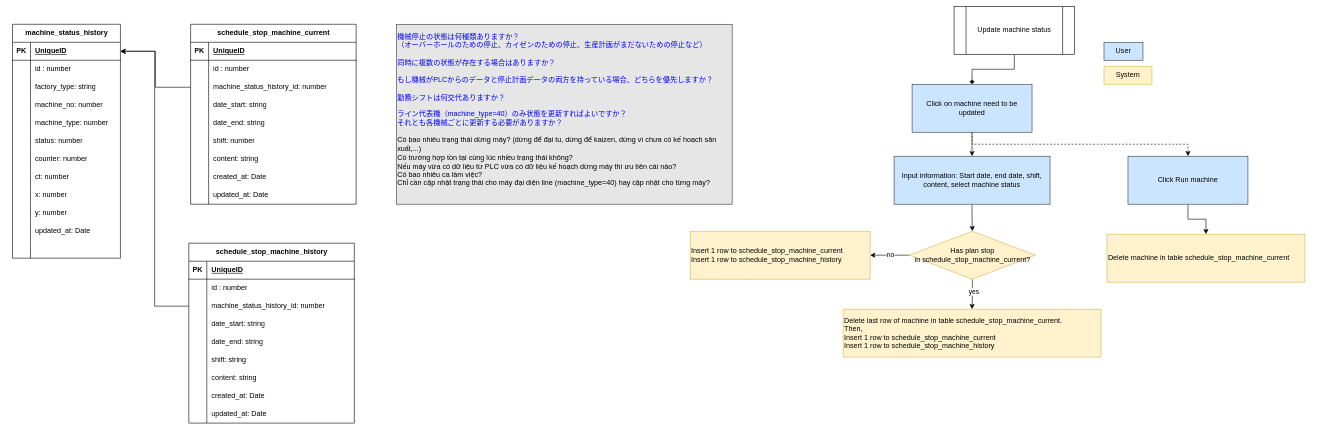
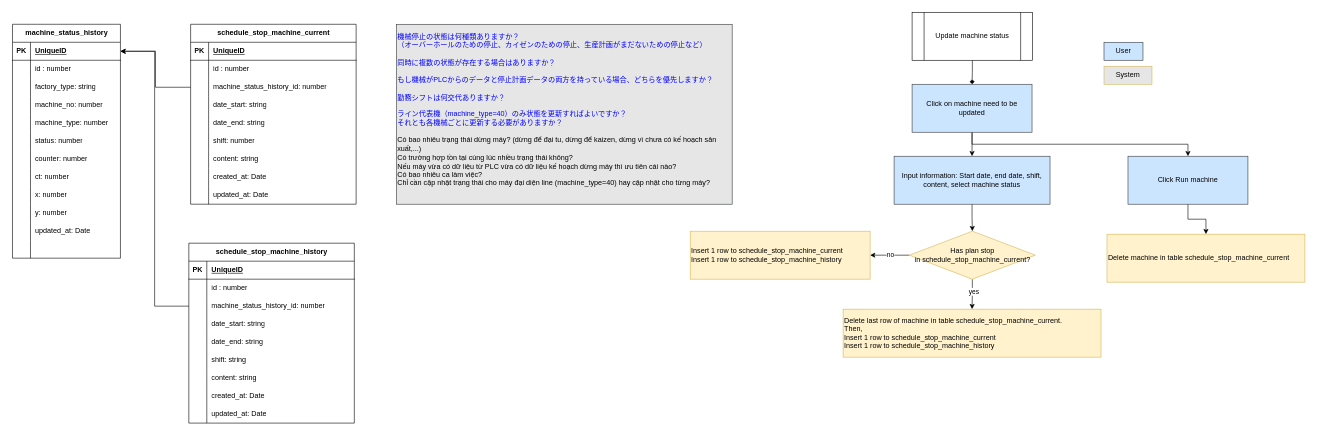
(1015, 30) -> (973, 36)
(1128, 75) -> (1128, 75)
(1084, 144) -> (1084, 144)
